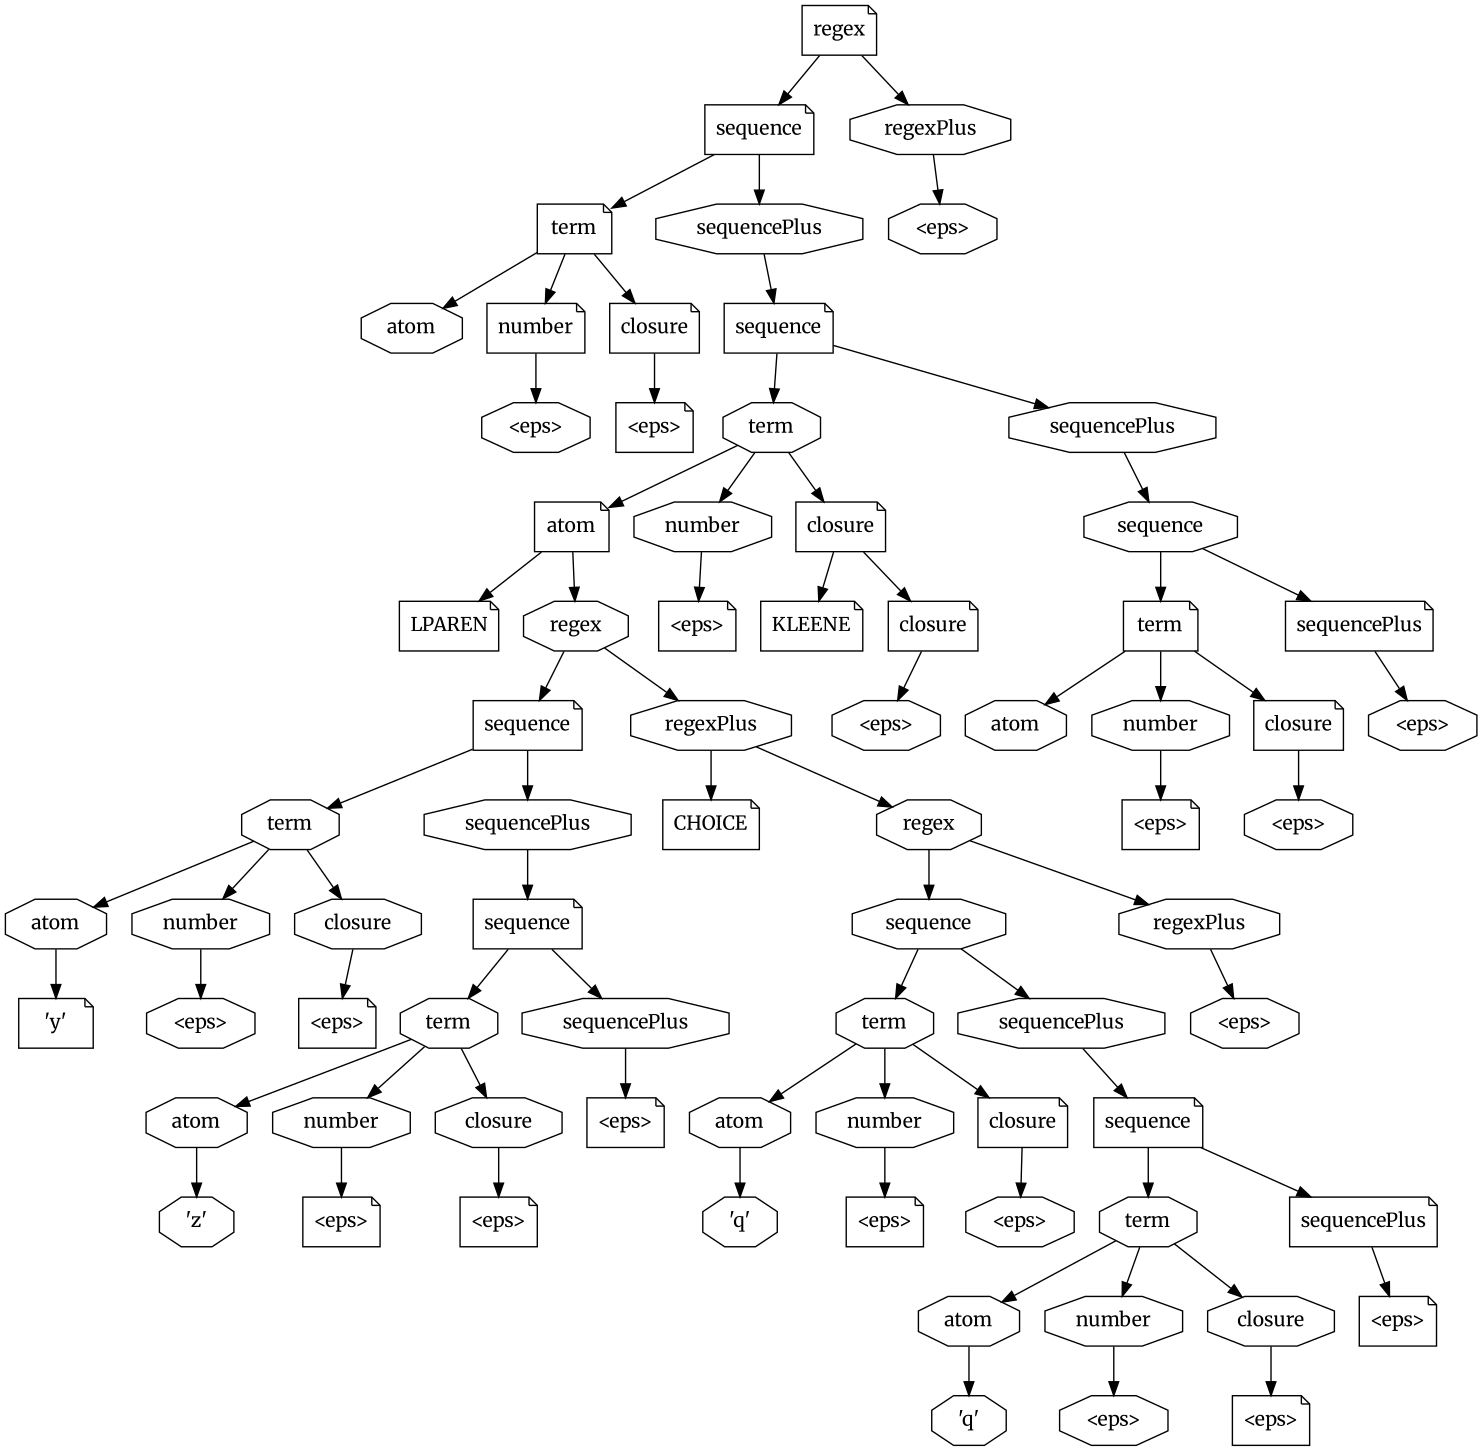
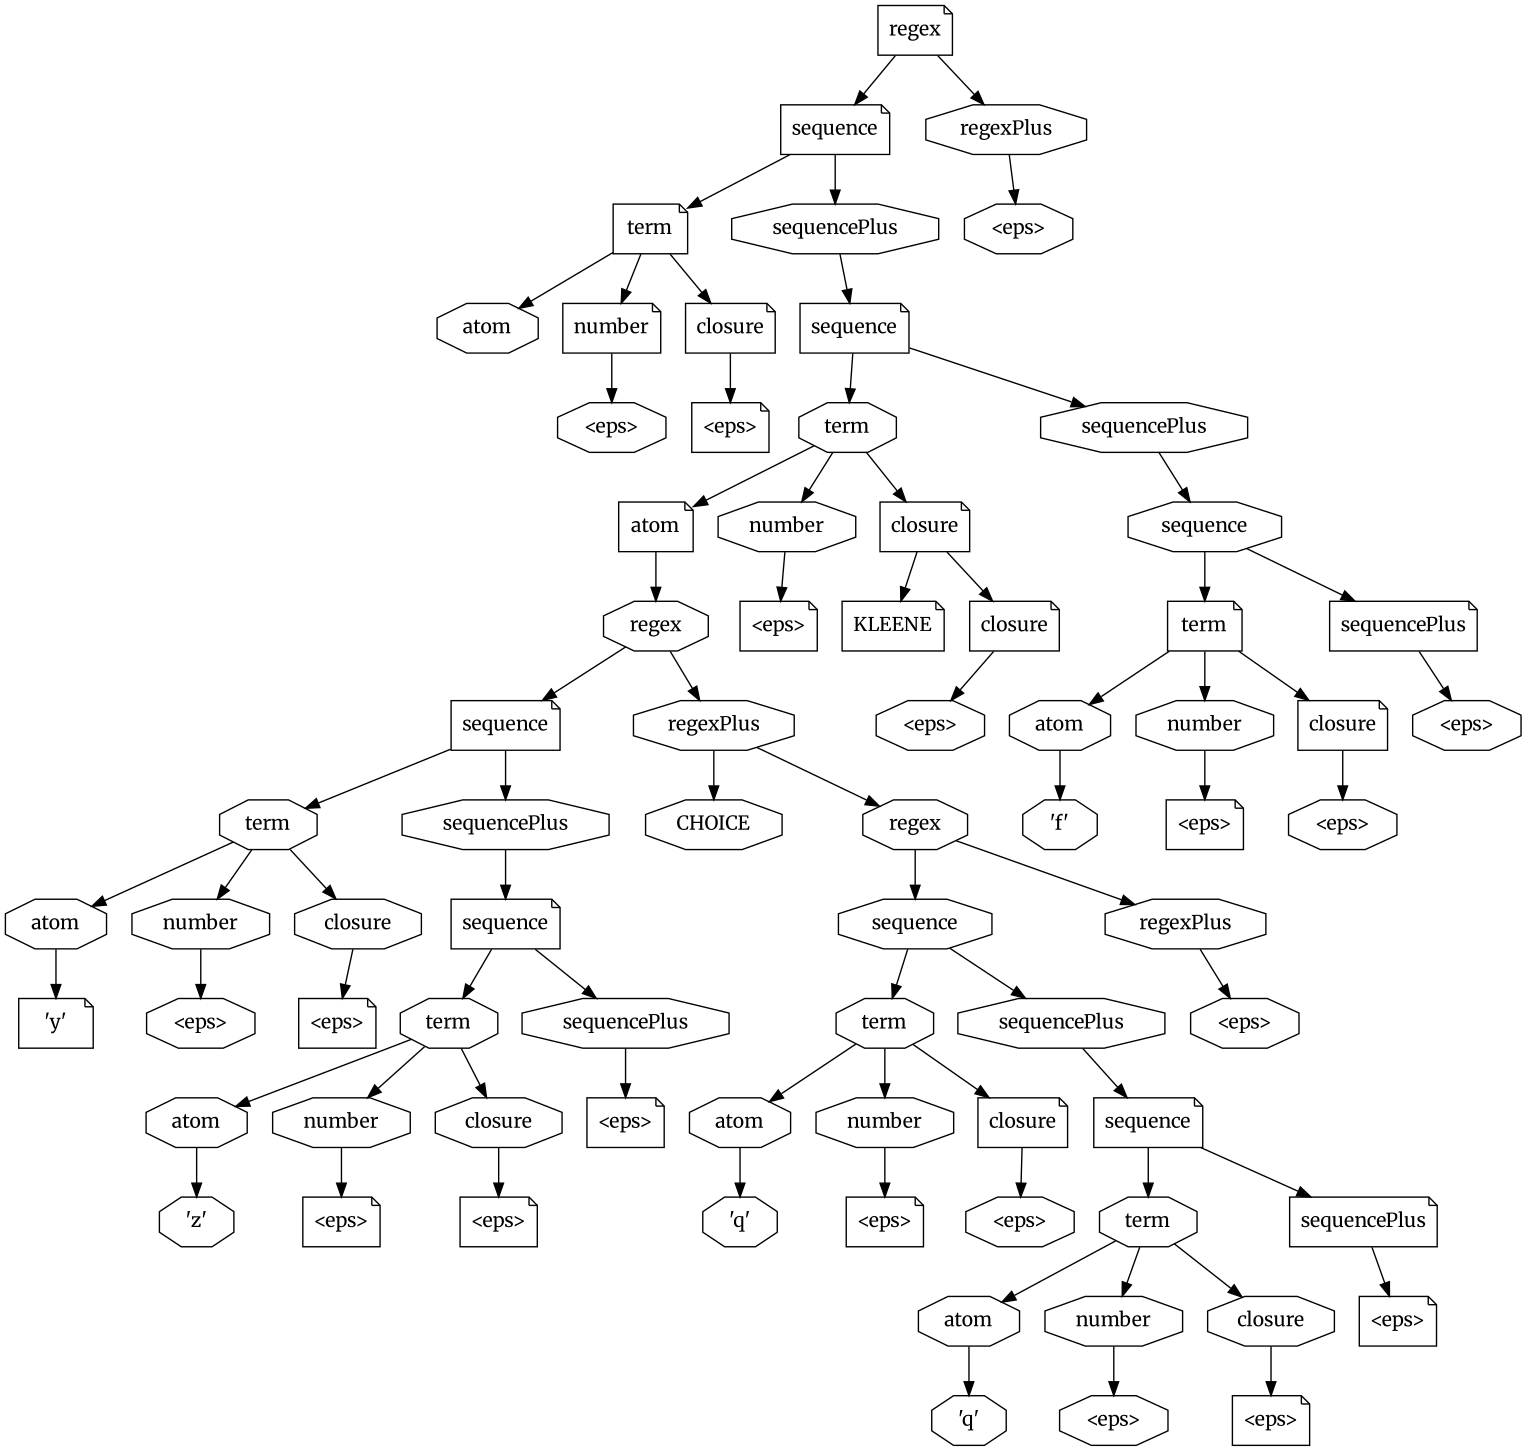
(449, 626) -> none
(711, 825) -> (714, 825)
none -> (1060, 825)
